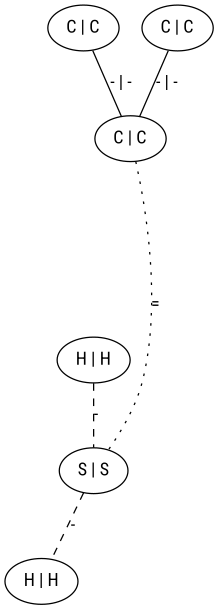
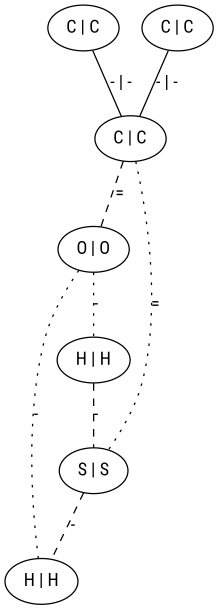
none -> (94, 249)
